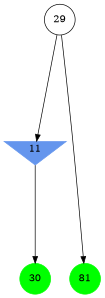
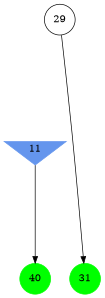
(47, 85) -> none
(35, 279) -> (35, 279)
(85, 279) -> (85, 279)
